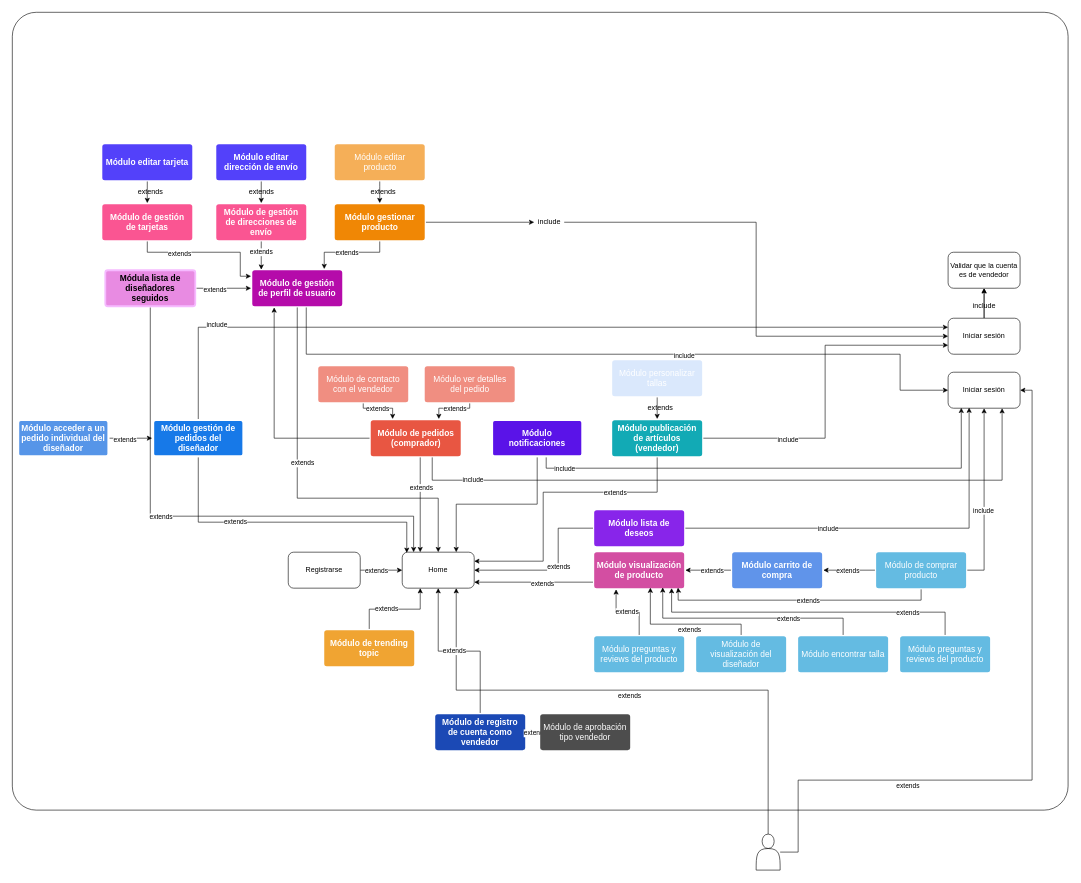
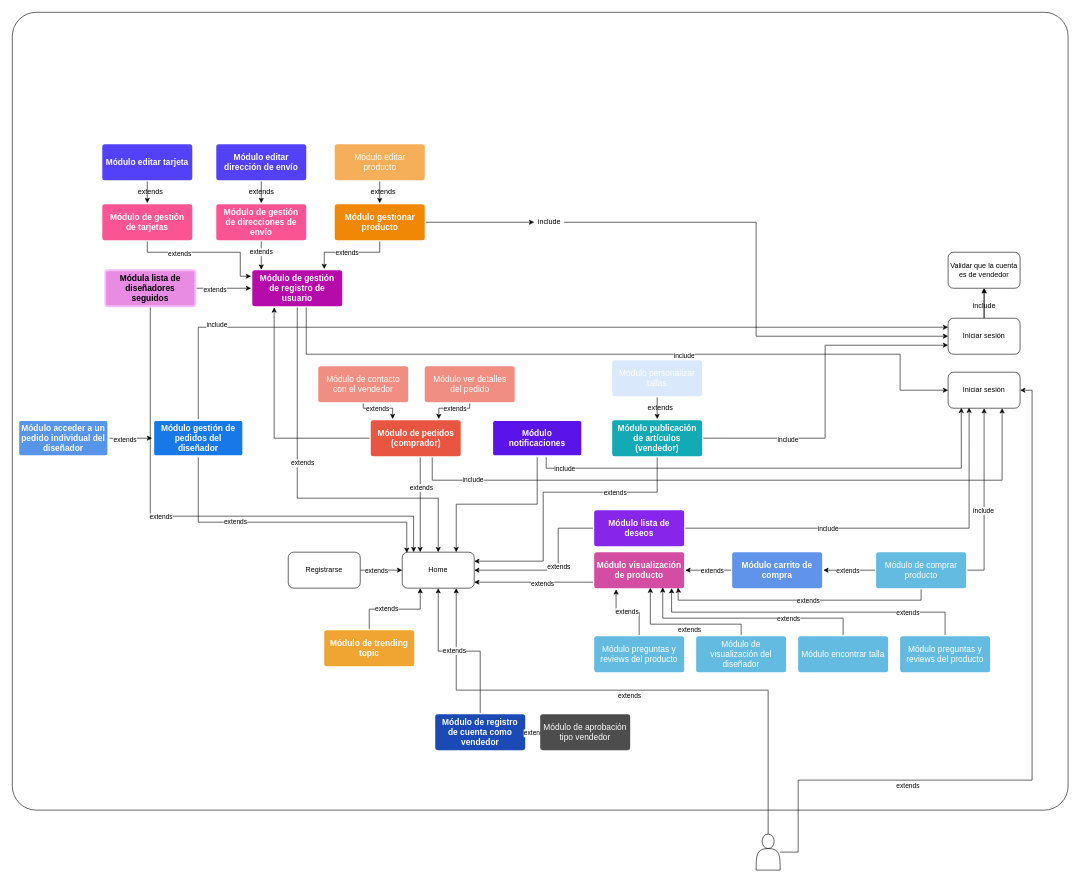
(297, 288) -> (297, 288)
